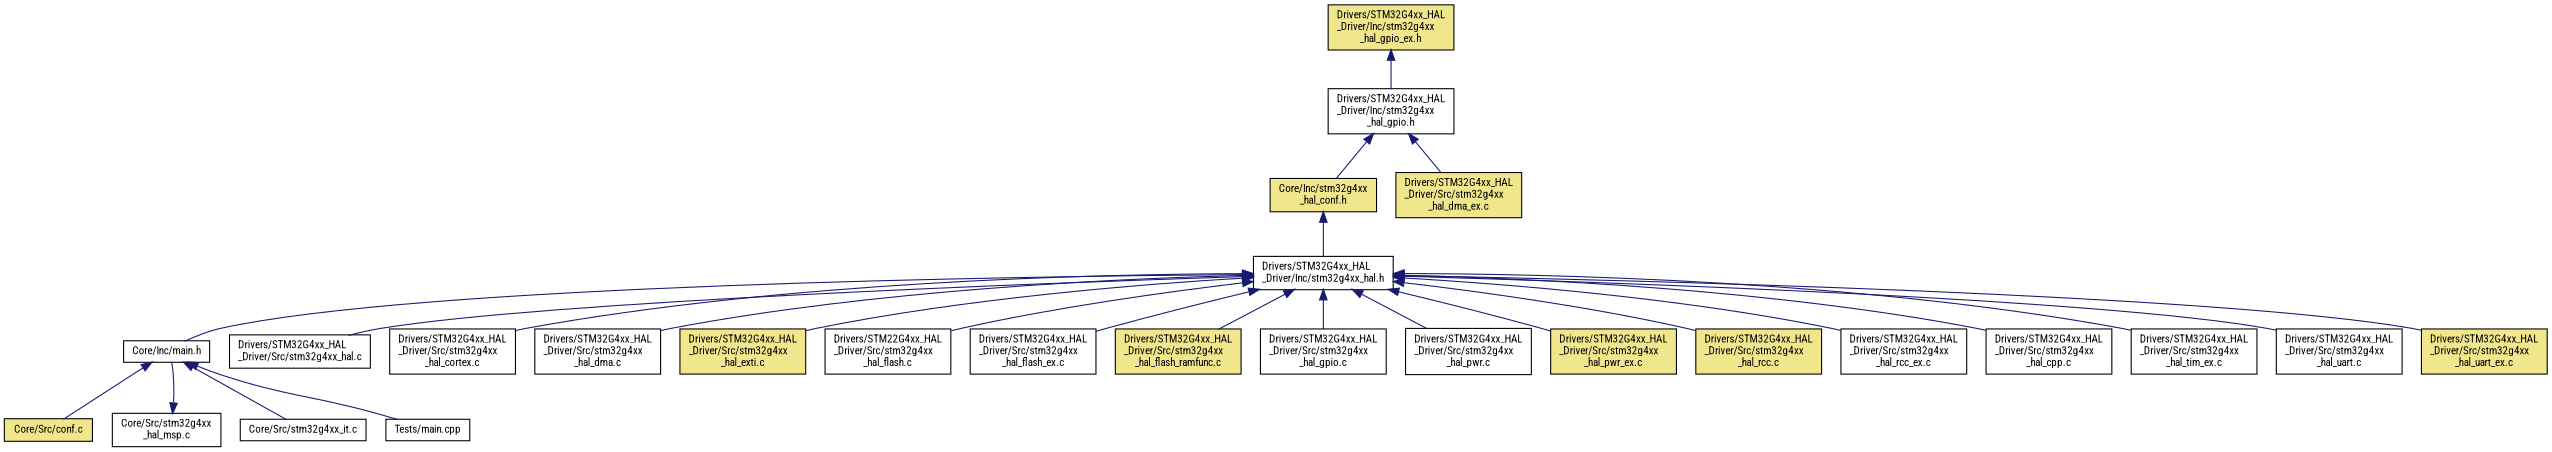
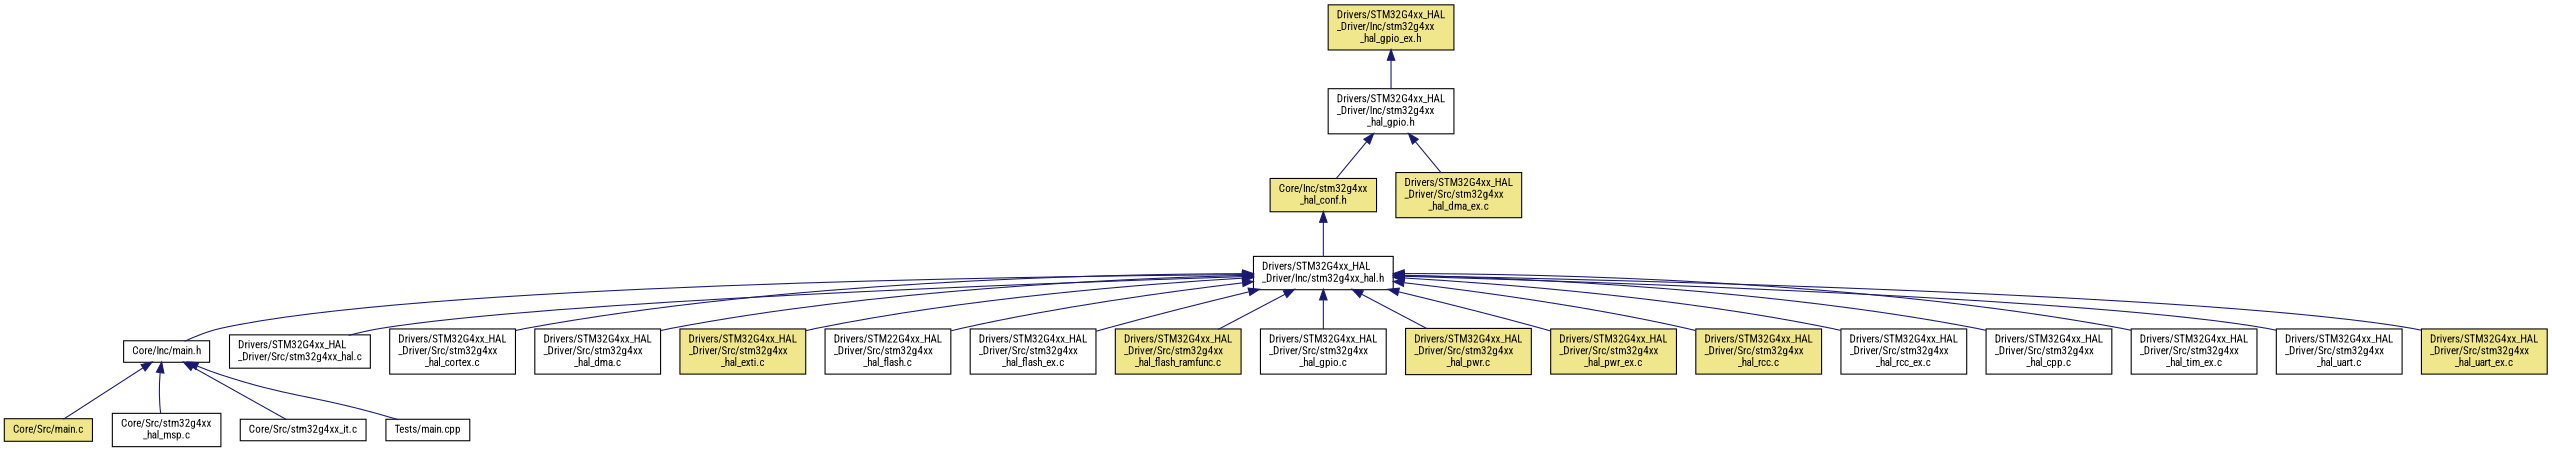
(1468, 352) -> (1468, 352)
(174, 382) -> (159, 393)
(48, 430) -> (48, 430)
